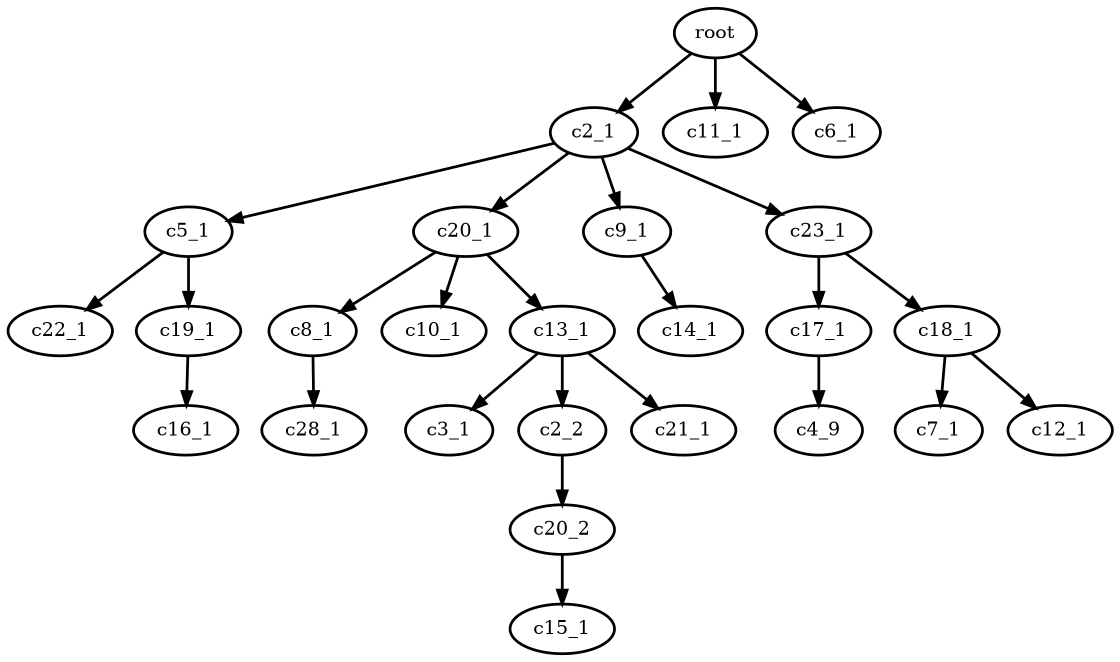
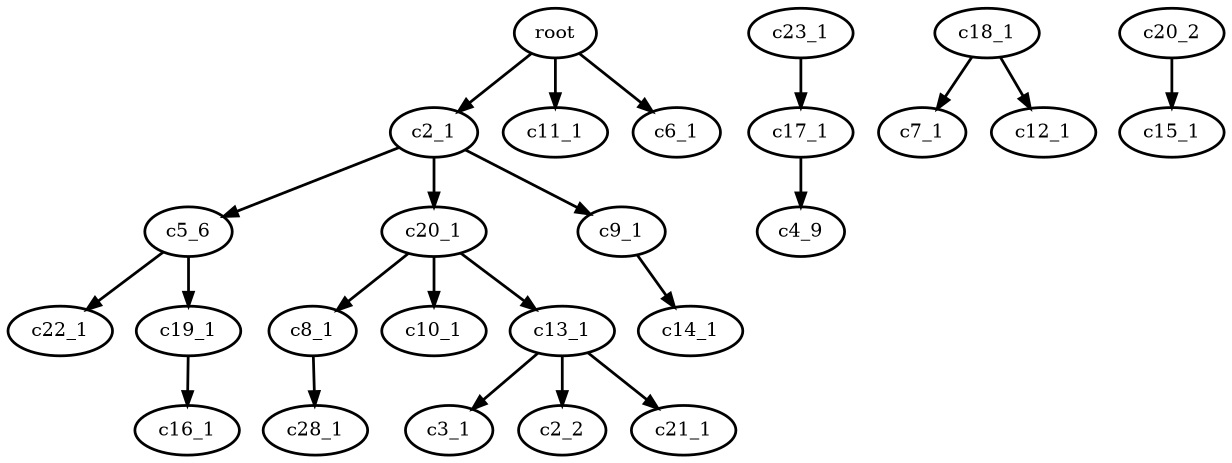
(698, 179) -> none
(189, 232) -> (189, 232)
(877, 277) -> none
(562, 473) -> none
